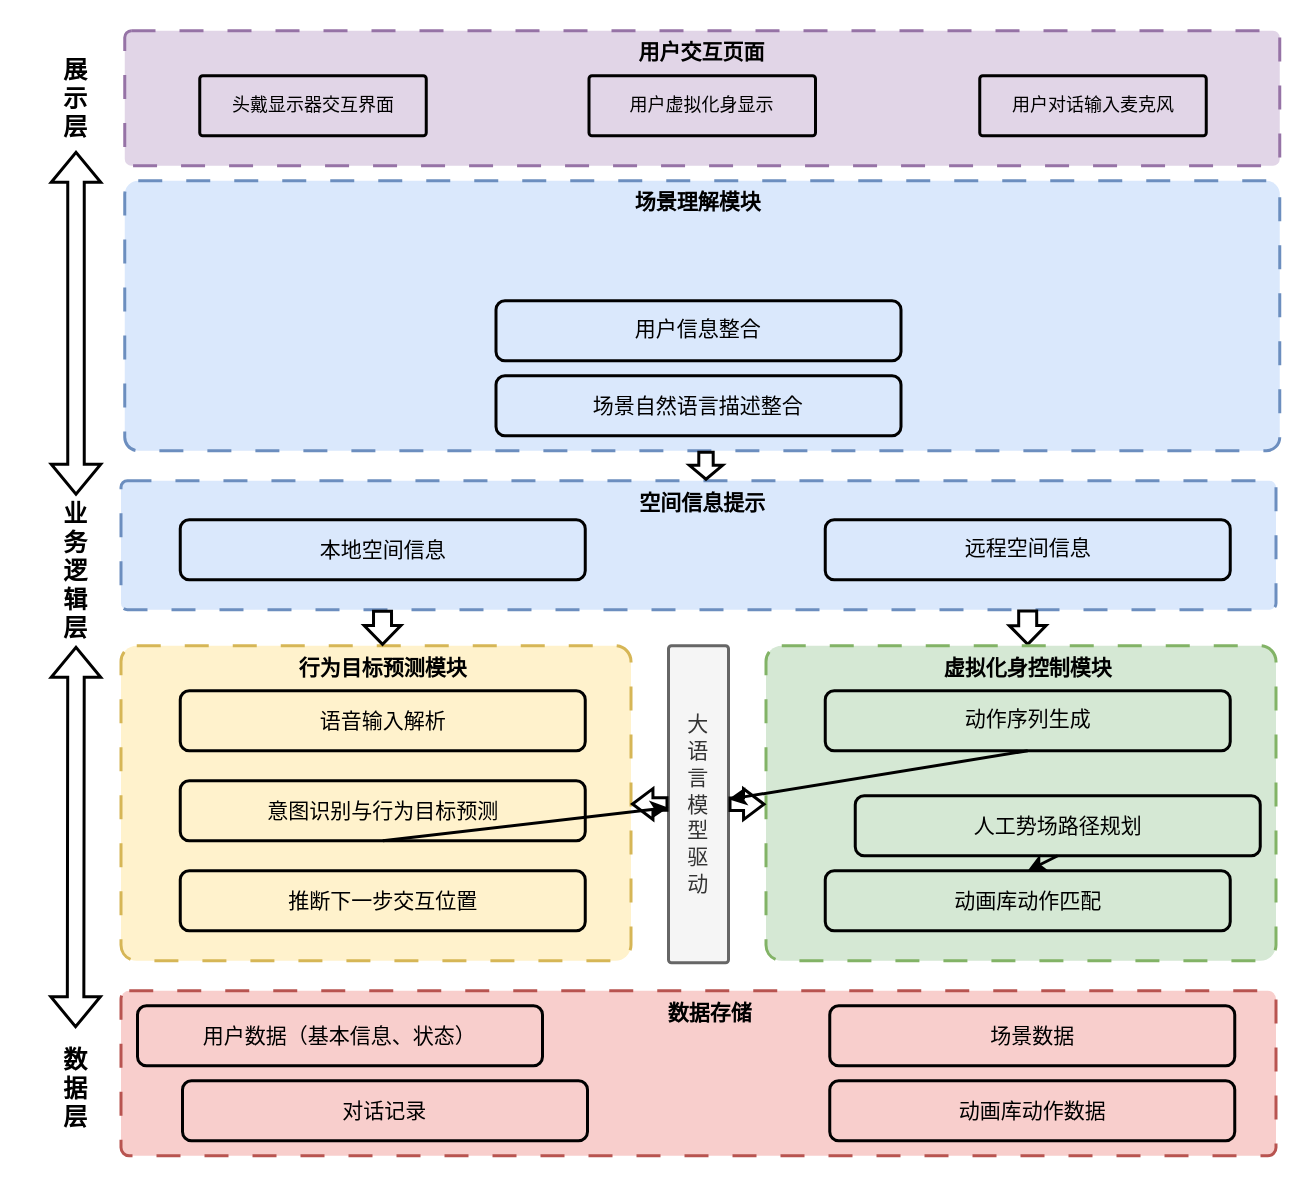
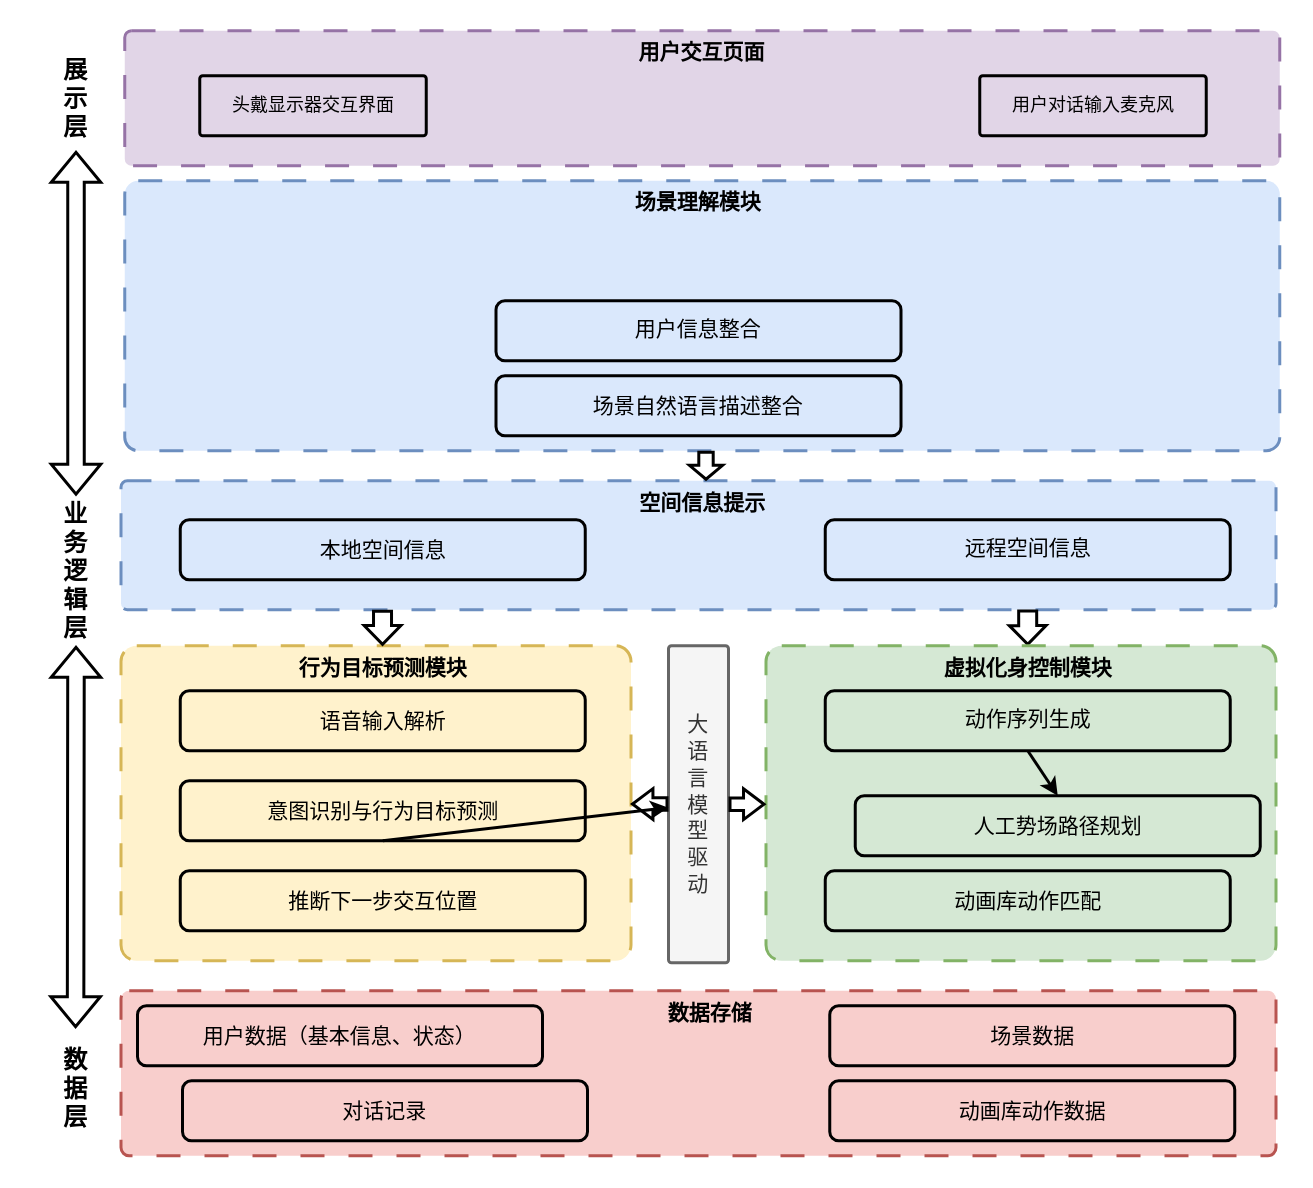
(702, 106) -> none
(887, 774) -> (1039, 768)
(1048, 860) -> none
